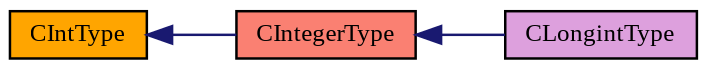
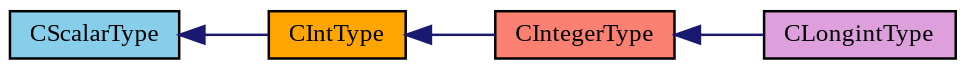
none -> (95, 35)
